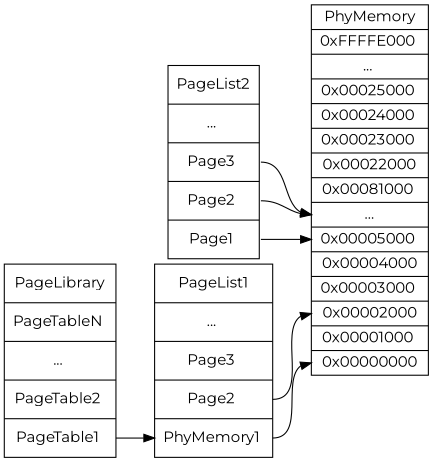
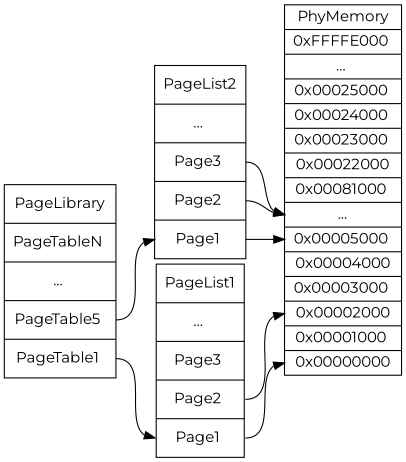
none -> (135, 285)
(60, 399) -> (60, 319)
(214, 437) -> (200, 437)
